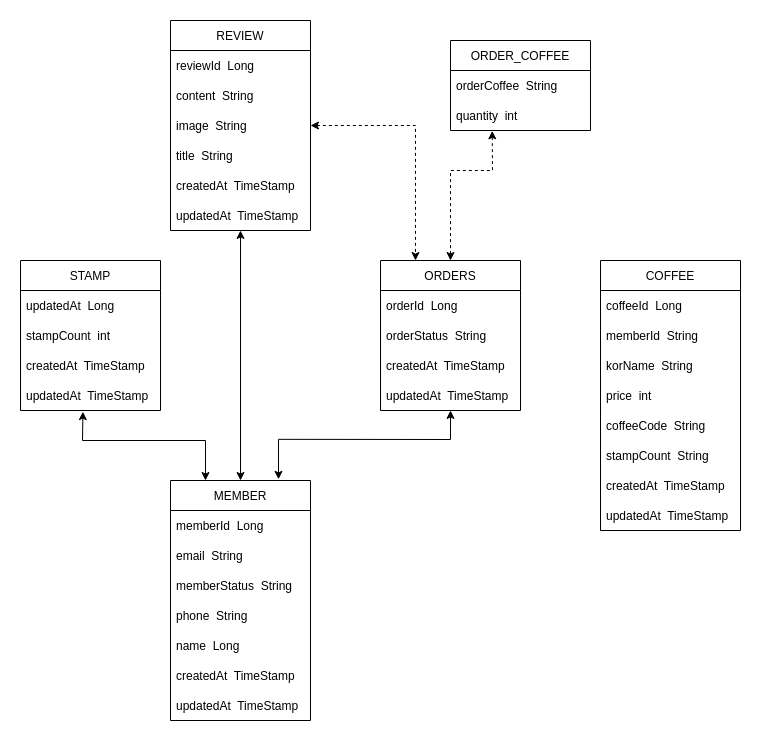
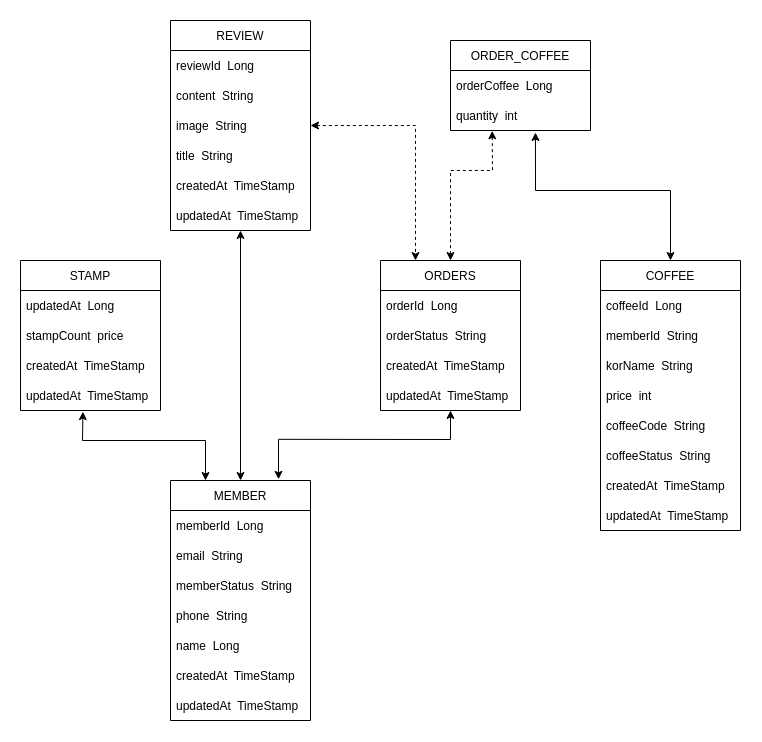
(517, 86) -> (512, 86)
none -> (609, 191)
(73, 336) -> (80, 336)
(663, 456) -> (670, 456)
